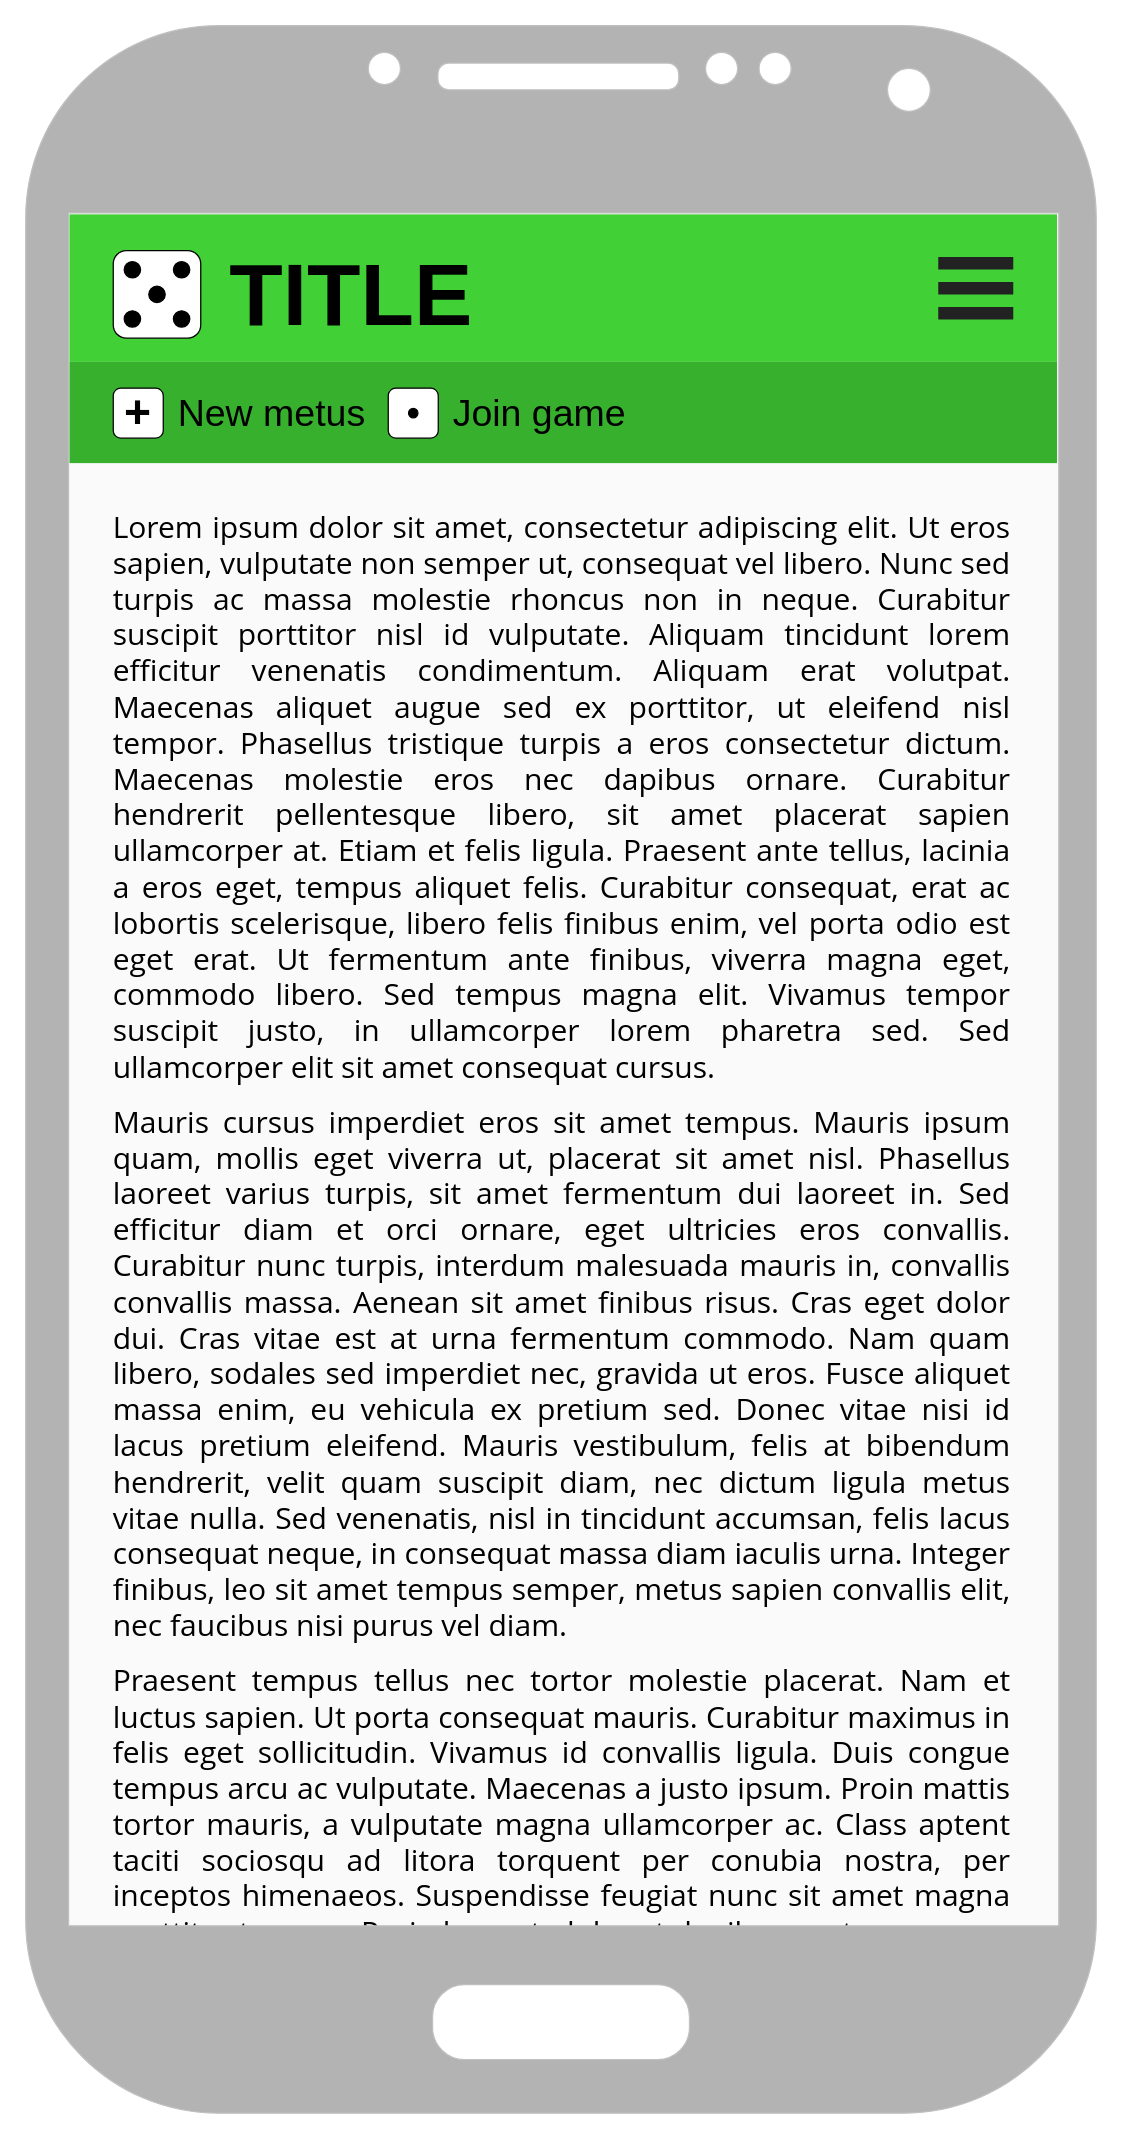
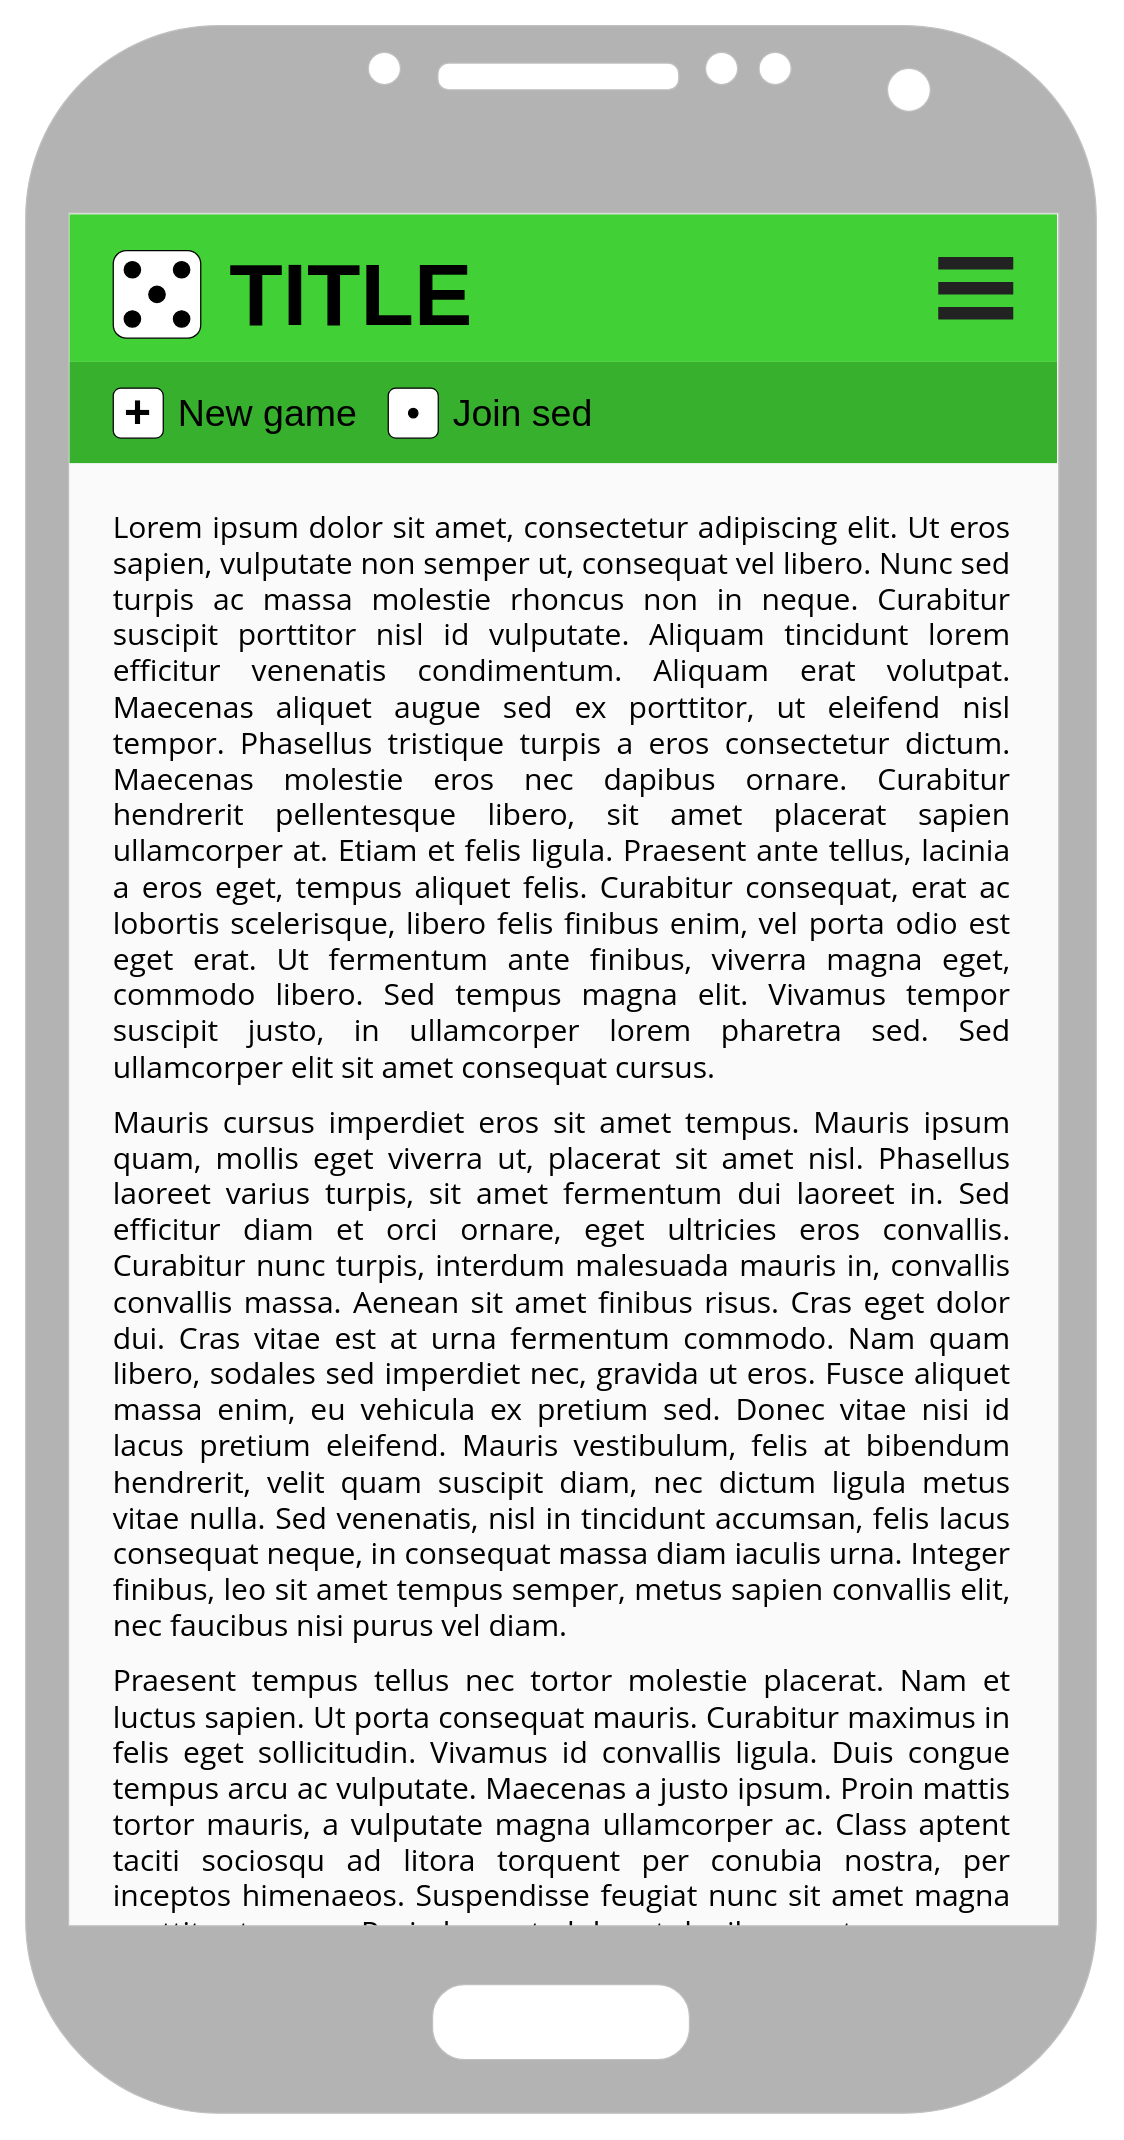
(273, 413) -> (262, 413)
(543, 413) -> (532, 413)
